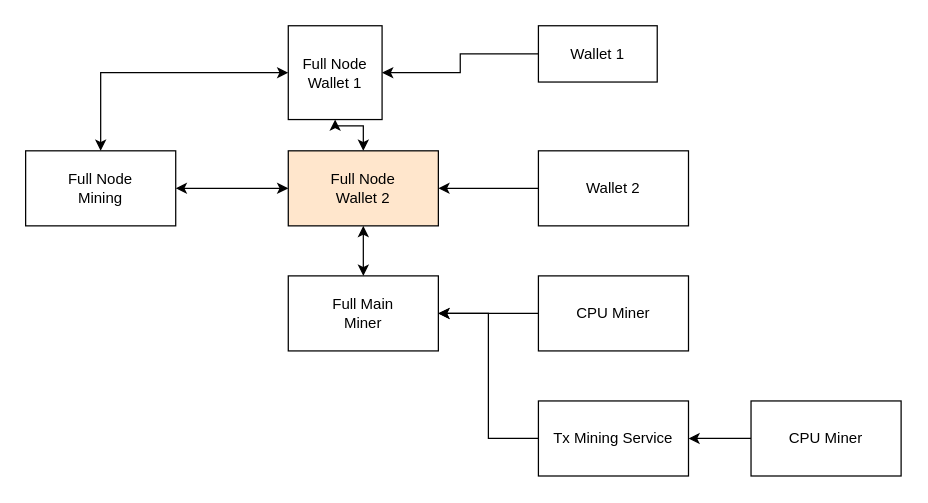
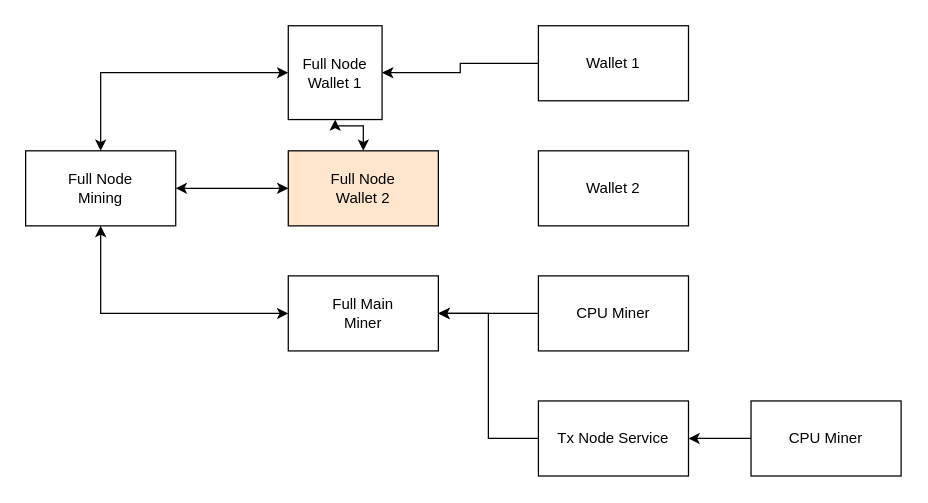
(598, 54) -> (613, 63)
(492, 188) -> none
(363, 251) -> none
none -> (151, 313)
(613, 438) -> (613, 438)
